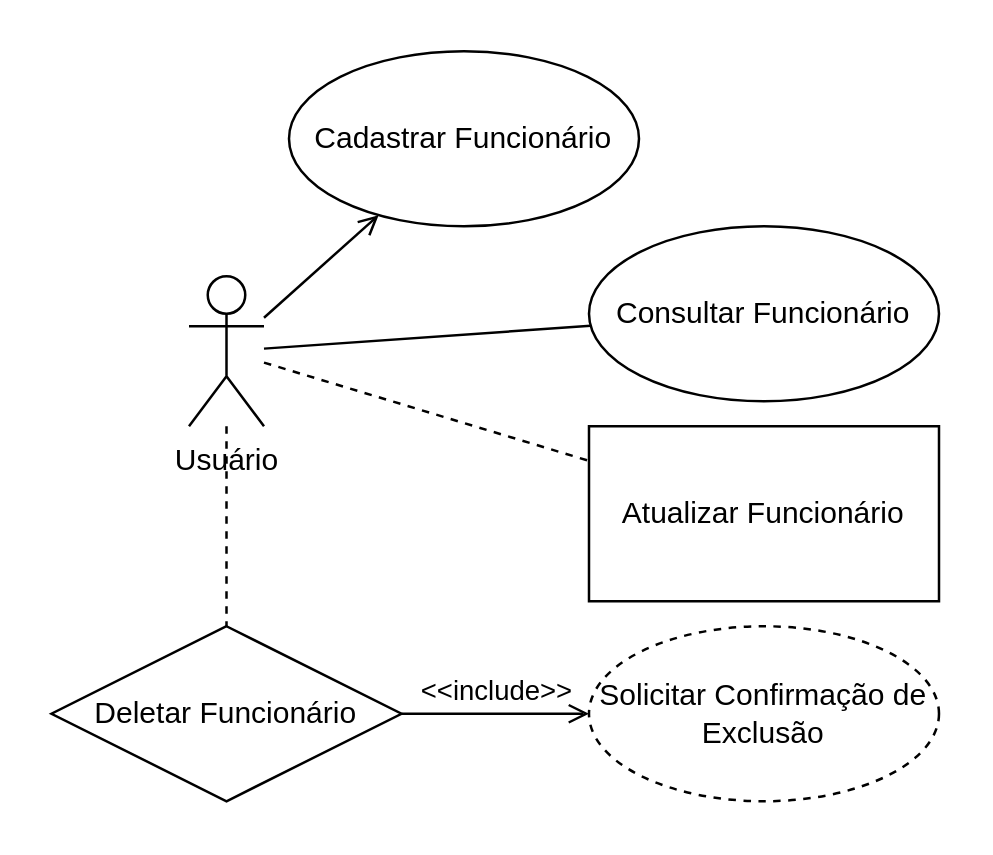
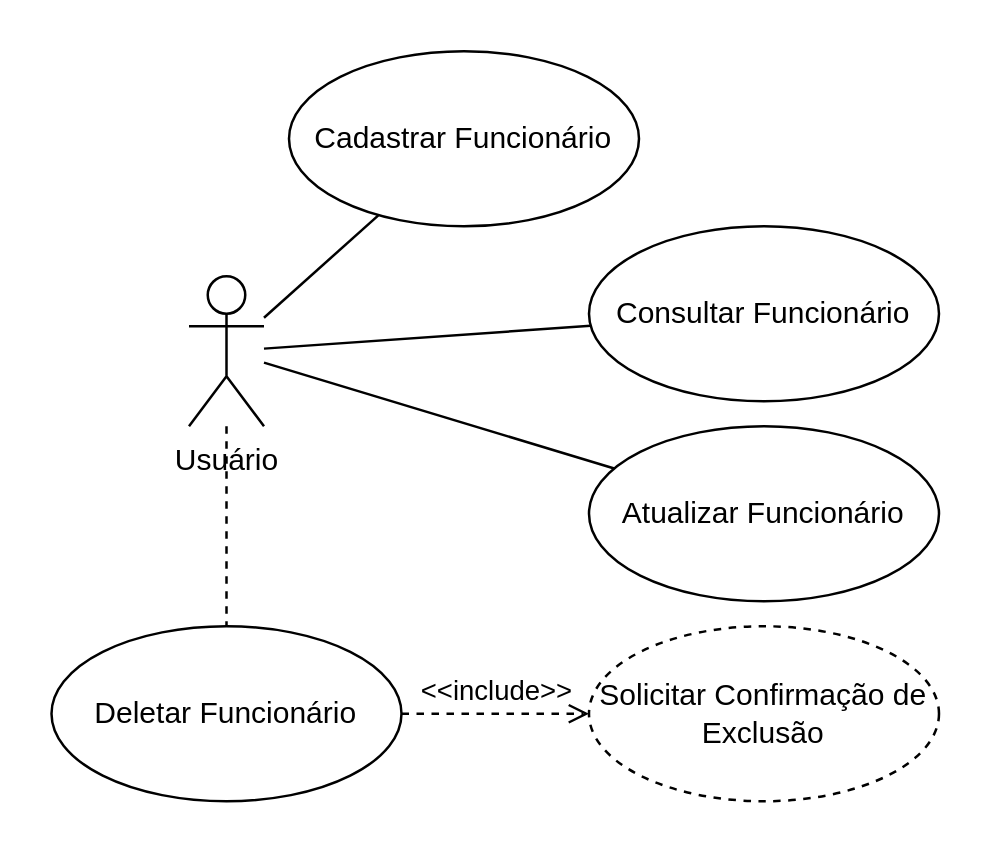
(371, 222) -> (372, 220)
(429, 412) -> (441, 416)
(764, 514) -> (764, 514)
(226, 714) -> (226, 714)
(492, 714) -> (492, 714)
